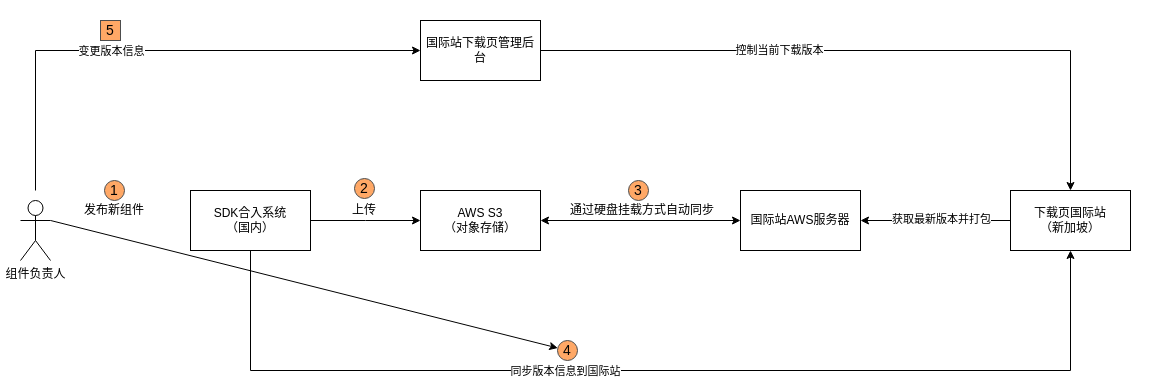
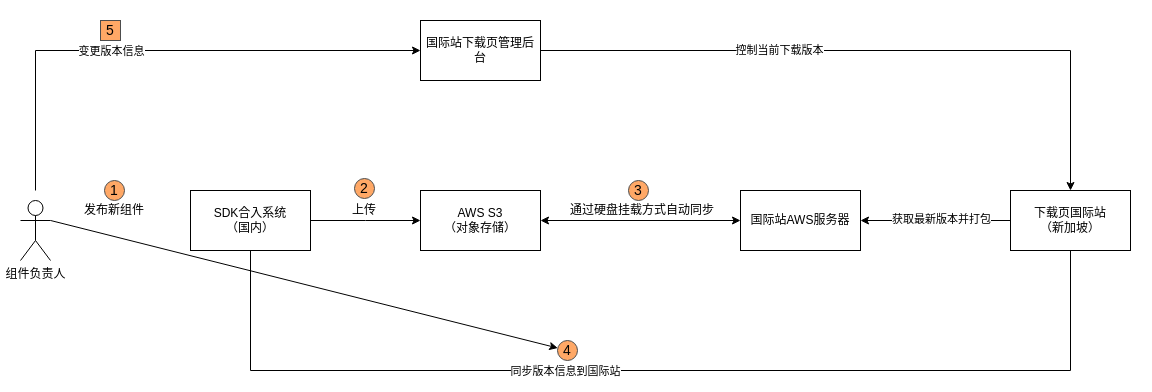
(1071, 258) -> (1071, 256)
